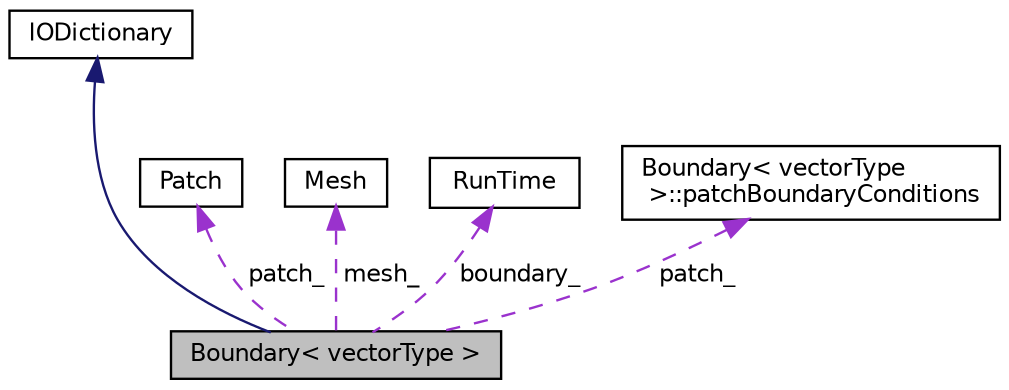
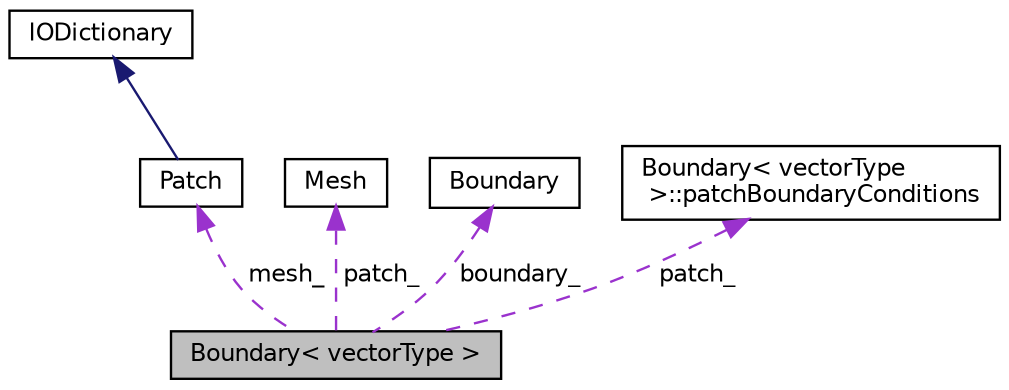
(505, 183) -> (505, 183)
(132, 241) -> (152, 119)
(284, 276) -> (284, 276)
(379, 276) -> (379, 276)
